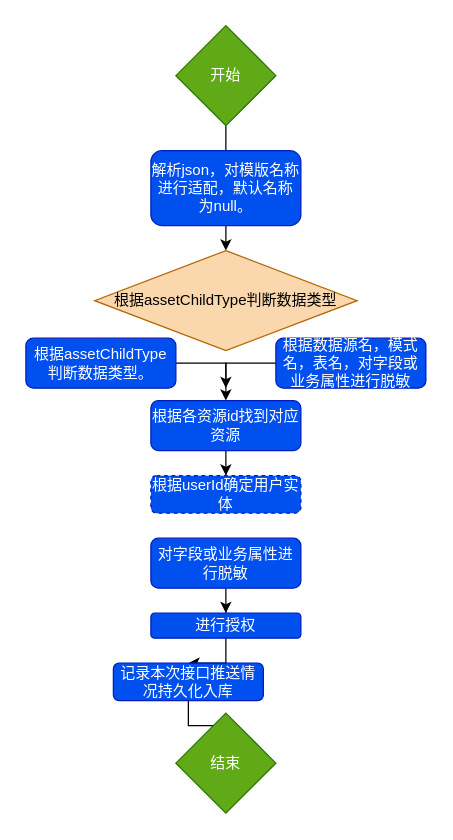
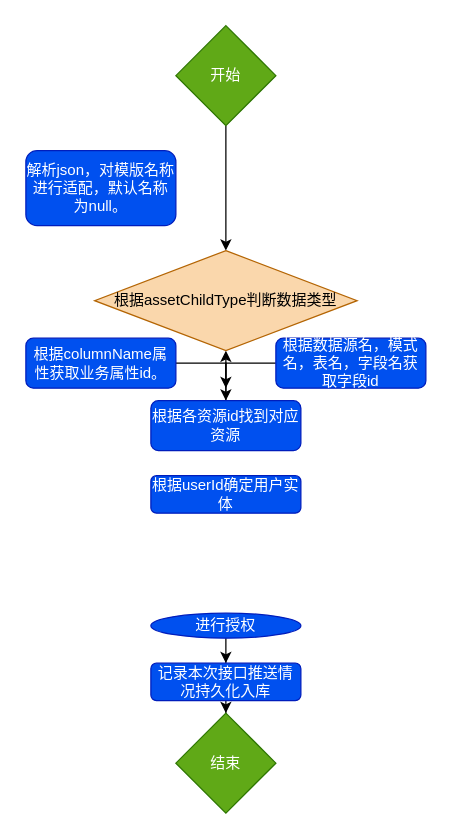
(226, 188) -> (101, 188)
(101, 363) -> (101, 363)
(351, 363) -> (351, 363)
(226, 468) -> (226, 360)
(226, 494) -> (226, 494)
(226, 563) -> none
(226, 605) -> none
(226, 626) -> (226, 626)
(188, 682) -> (226, 682)
